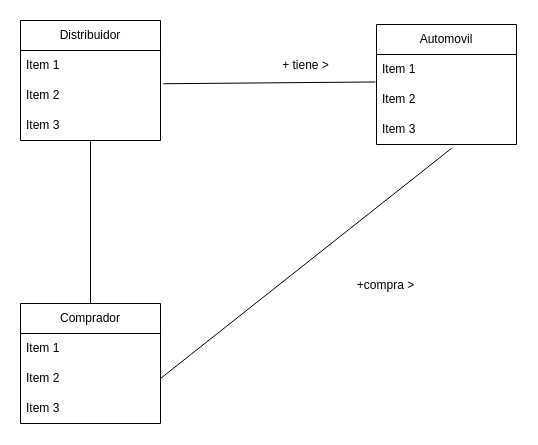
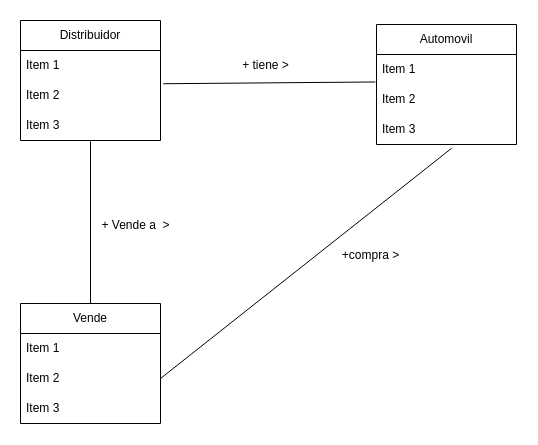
(306, 66) -> (266, 66)
none -> (136, 226)
(386, 286) -> (371, 256)
(91, 319) -> (91, 319)
